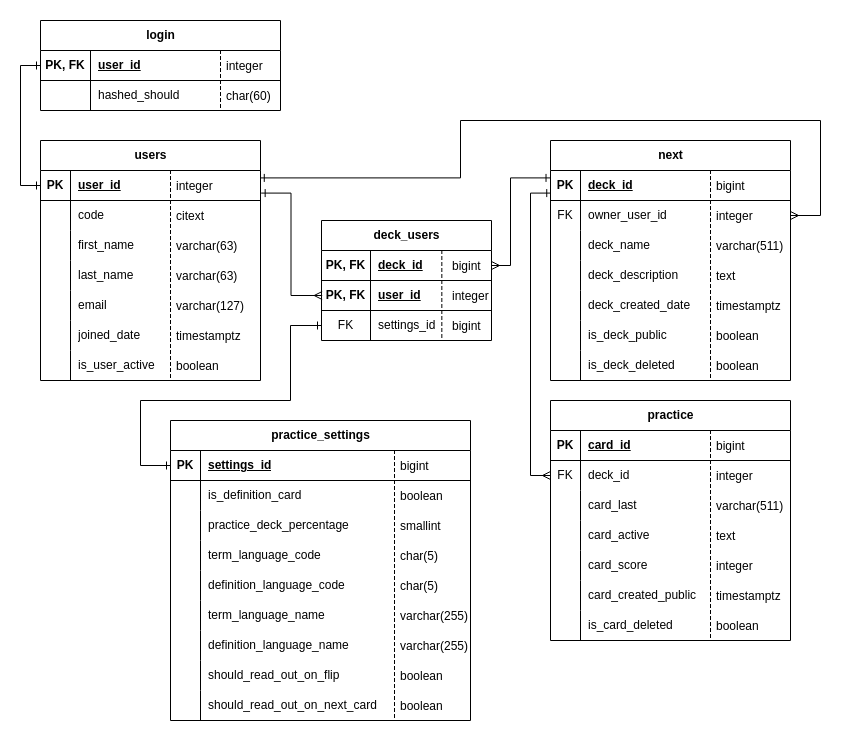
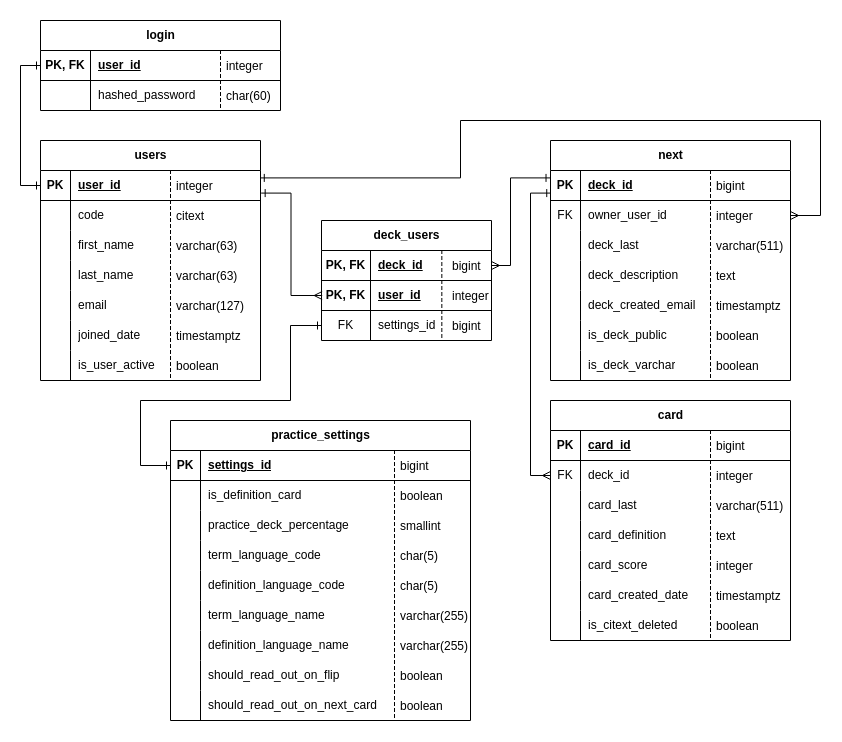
(141, 96) -> (149, 96)
(619, 246) -> (617, 246)
(646, 306) -> (646, 306)
(636, 366) -> (637, 366)
(671, 416) -> (671, 416)
(624, 536) -> (634, 536)
(649, 596) -> (646, 596)
(636, 626) -> (641, 626)
